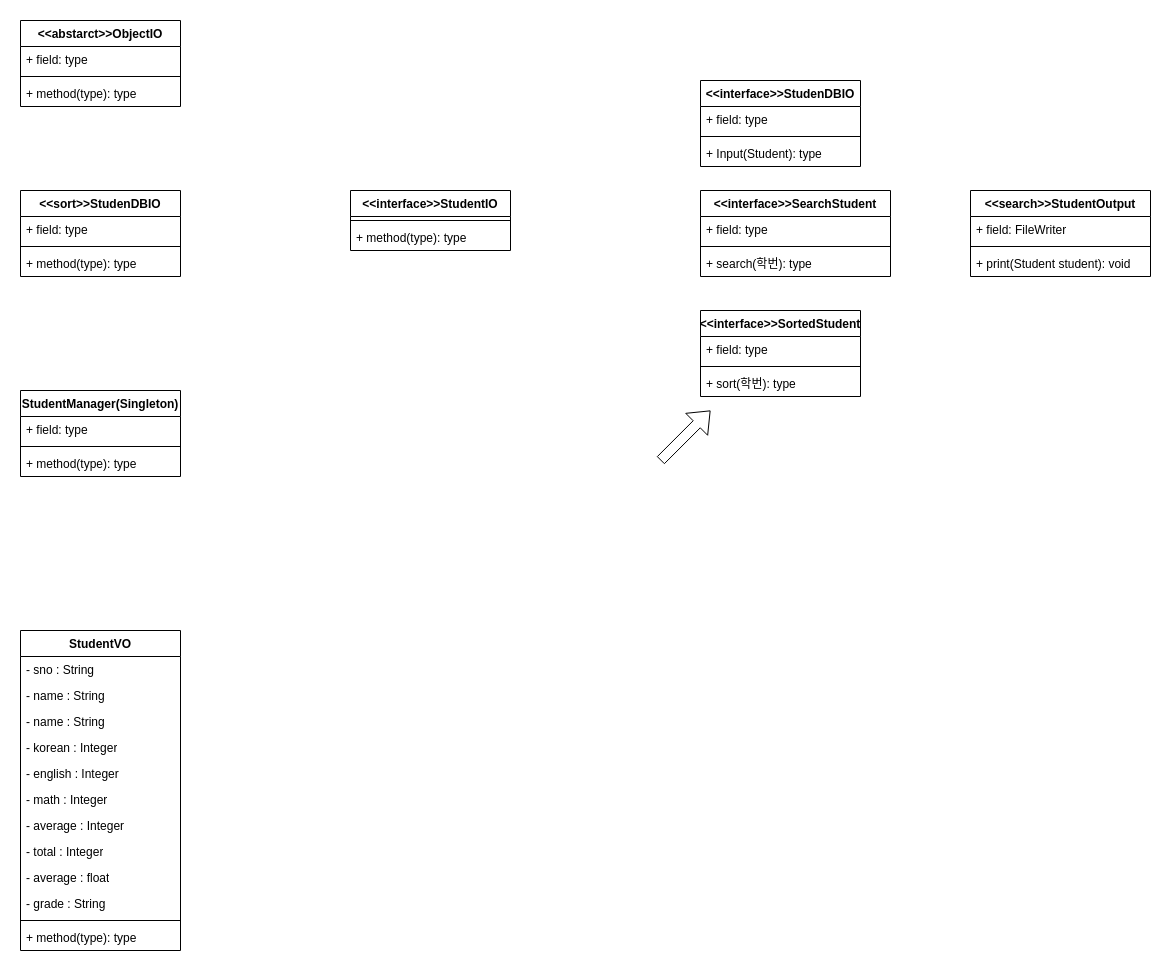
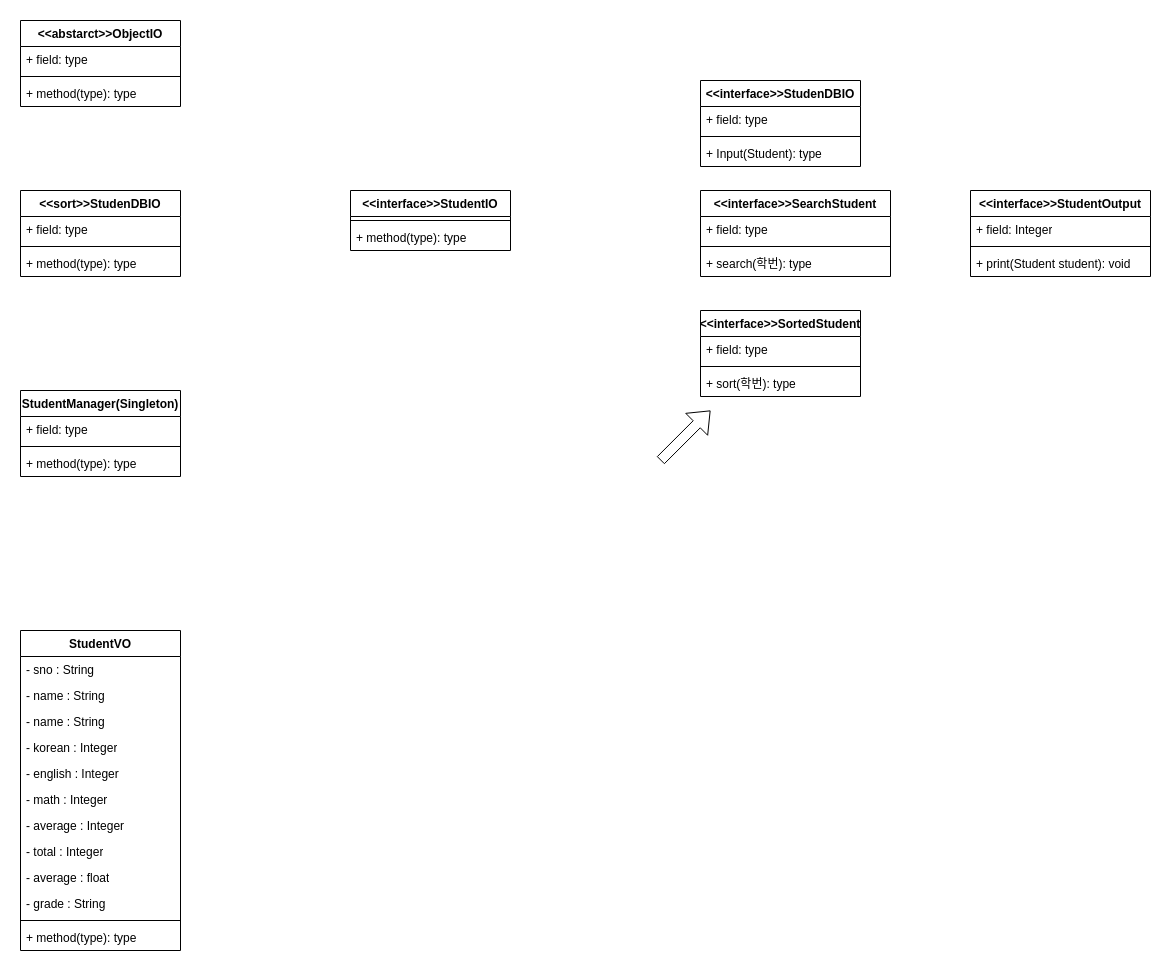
(1061, 205) -> (1061, 205)
(1028, 231) -> (1022, 231)
